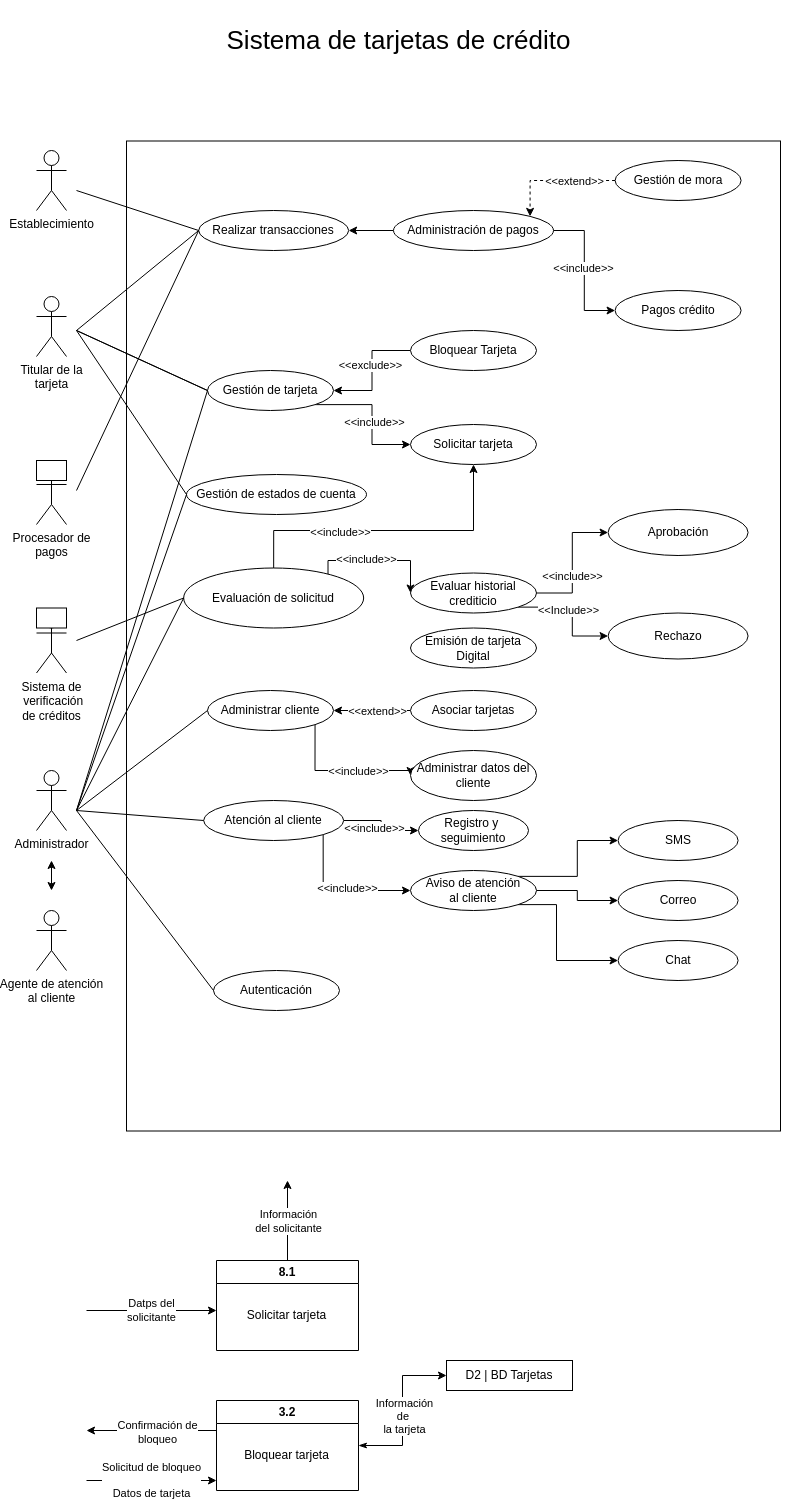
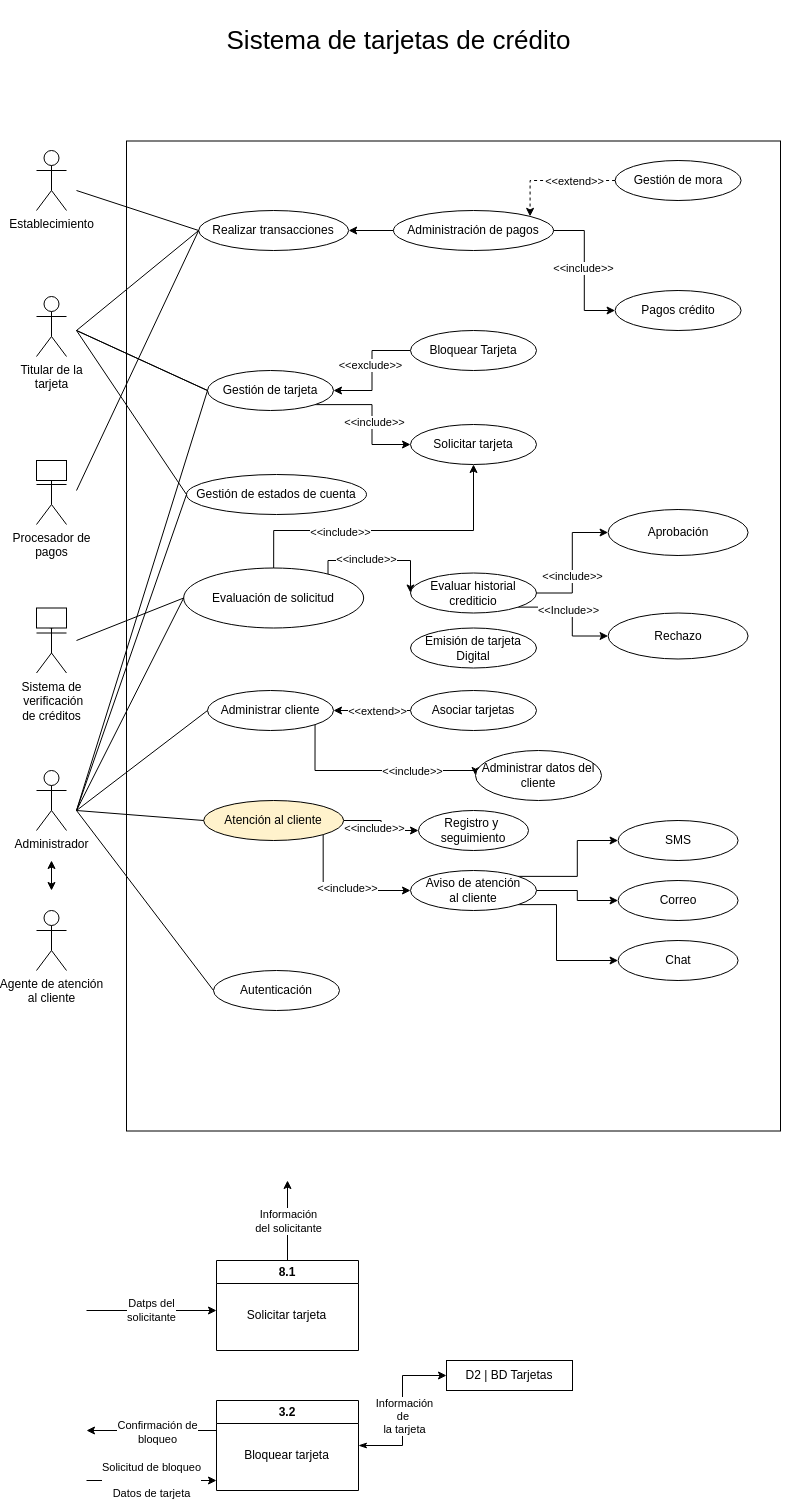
(474, 776) -> (539, 776)
(274, 821) -> (274, 821)
